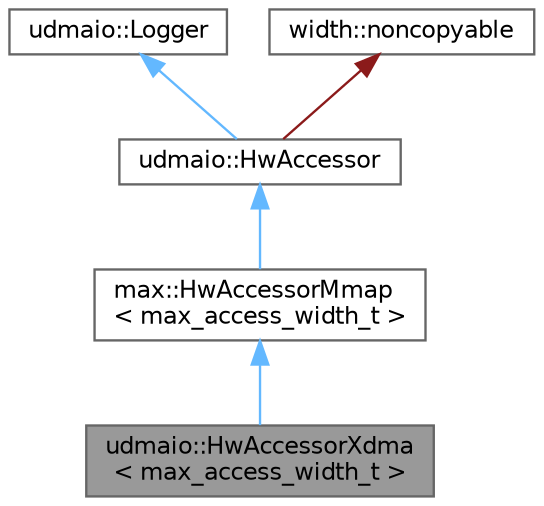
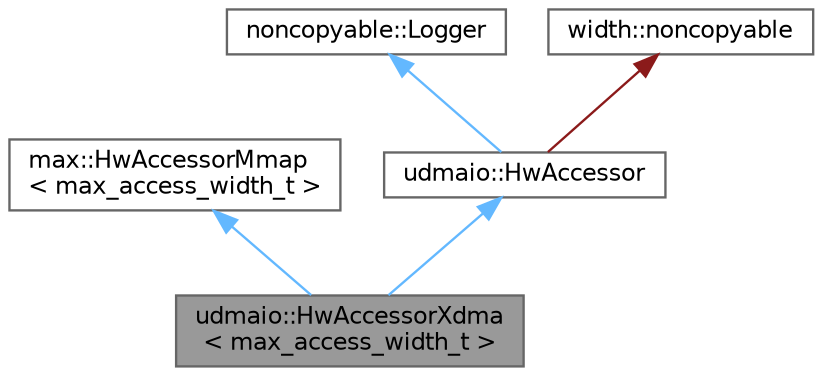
(118, 32) -> (366, 32)
(260, 239) -> (436, 254)
